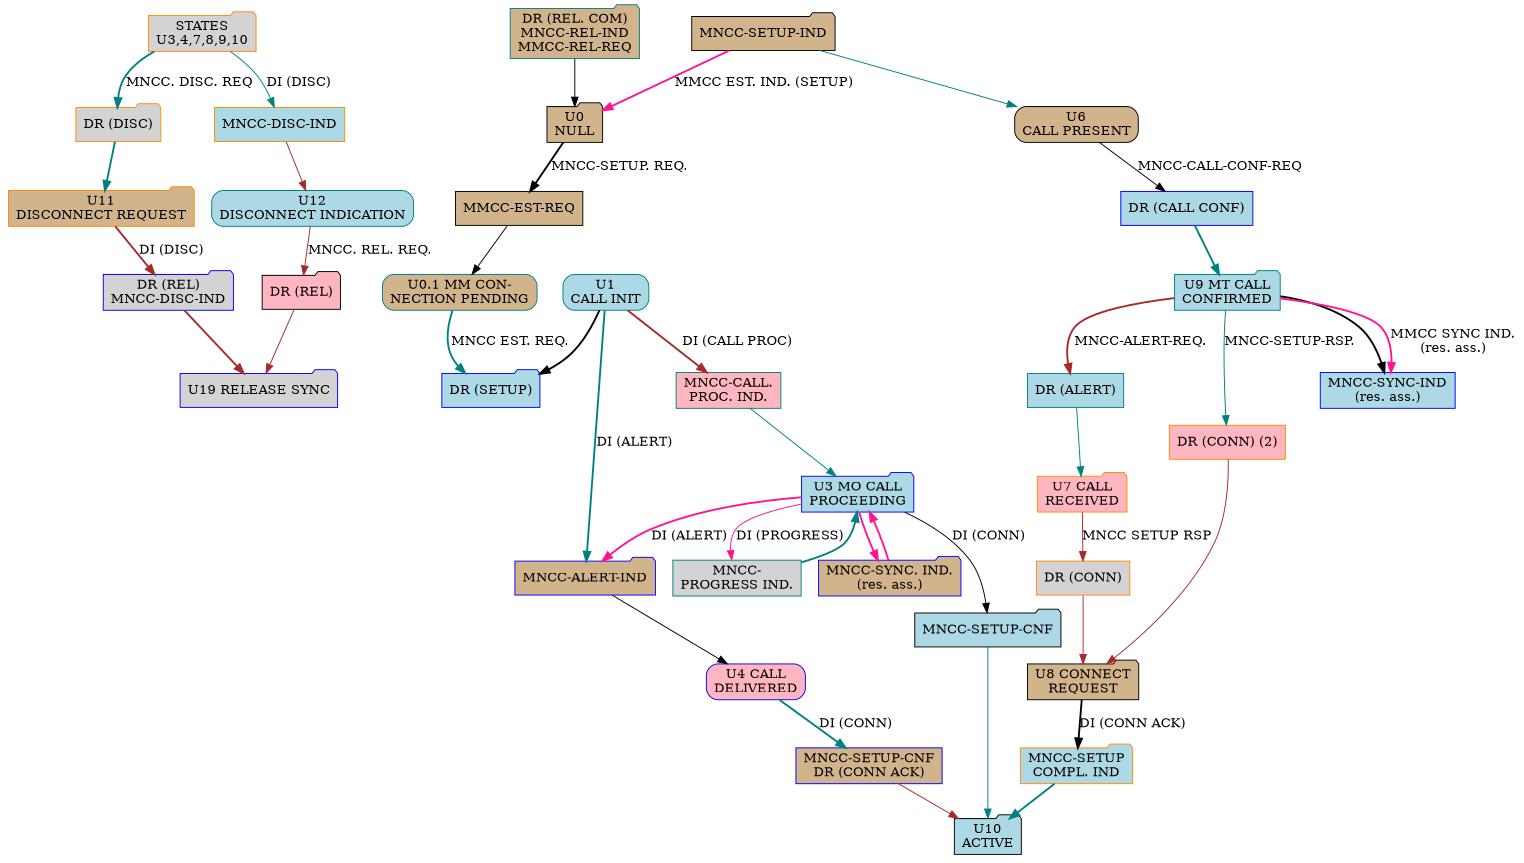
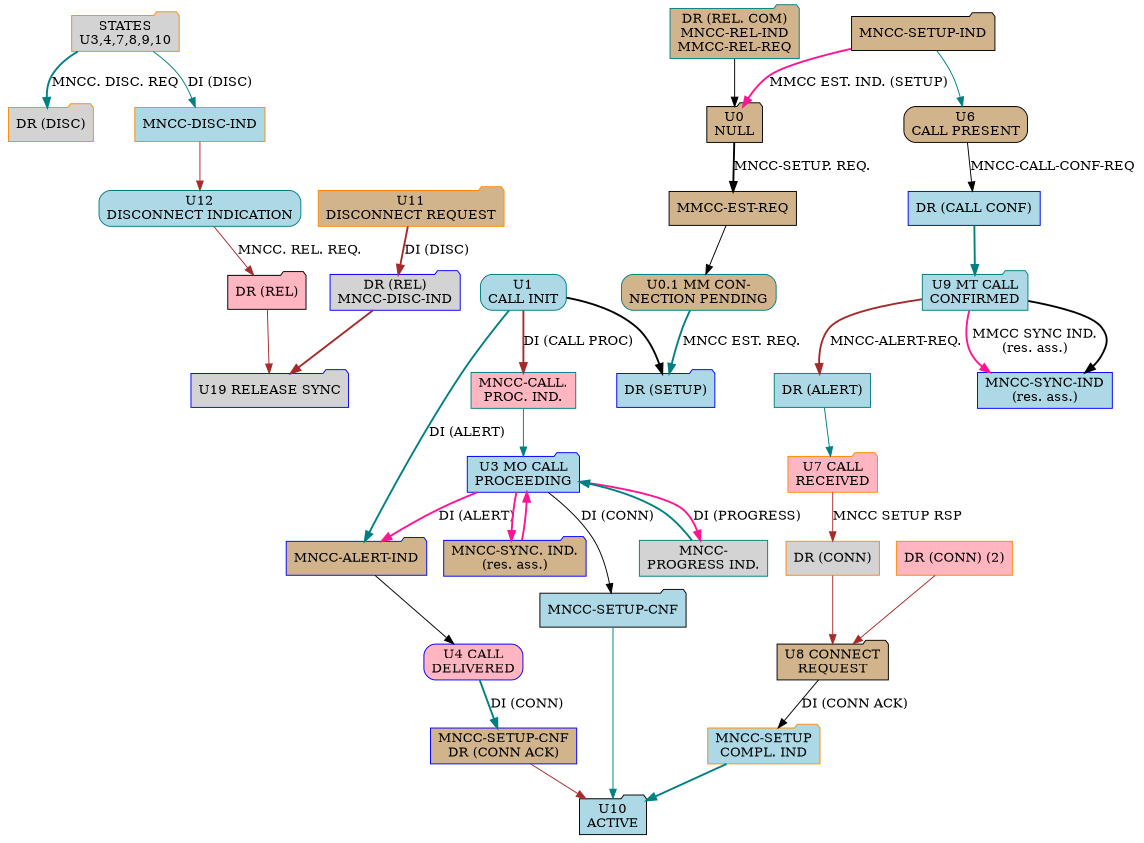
(111, 161) -> none
(1224, 363) -> none
(757, 516) -> (645, 494)
(1080, 719) -> (801, 700)
